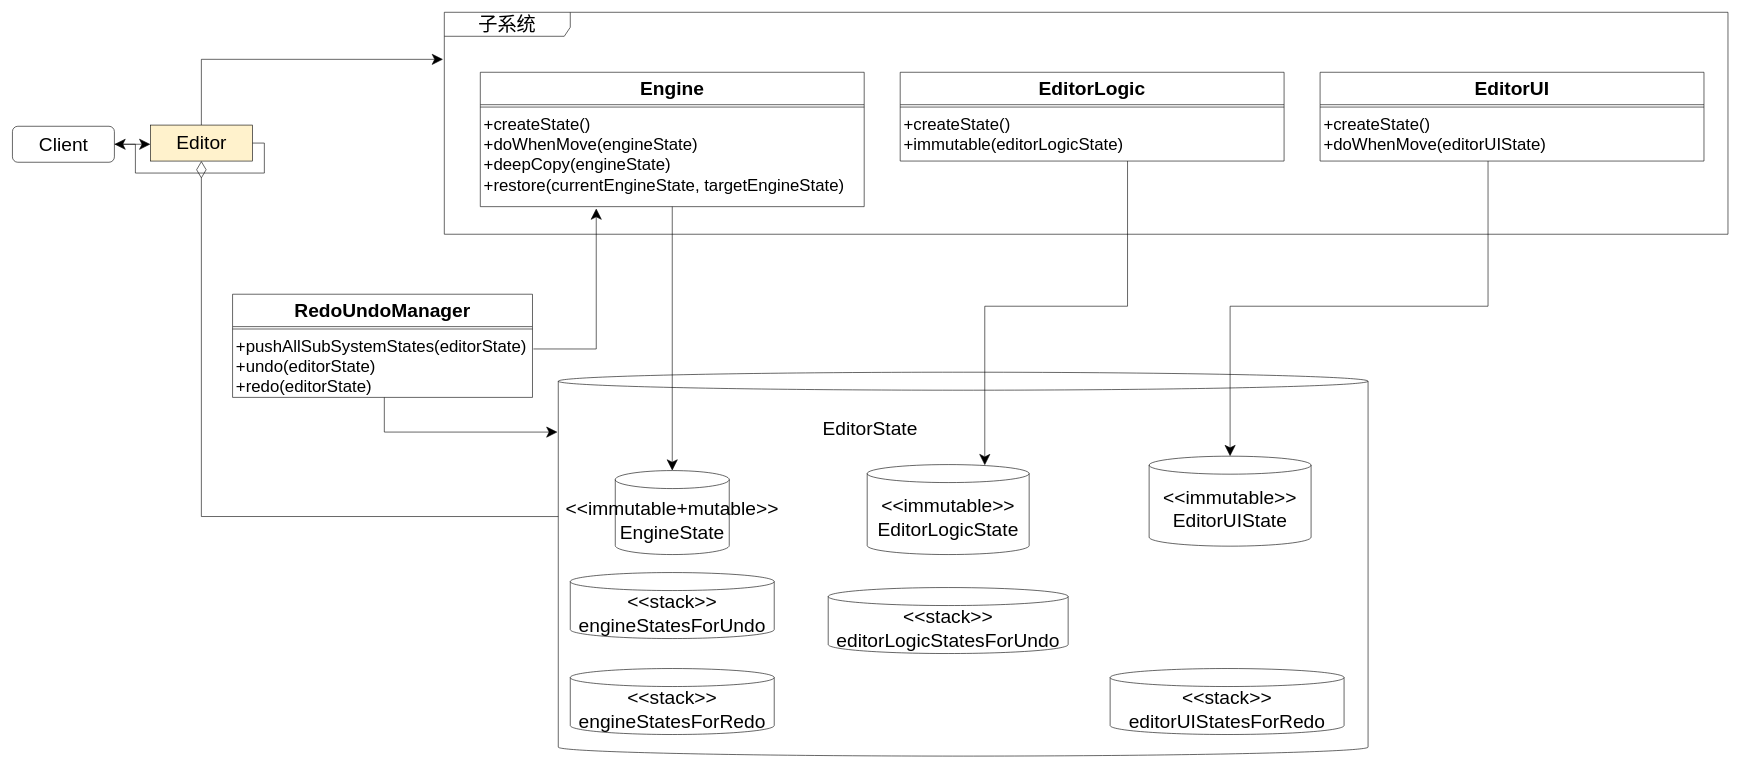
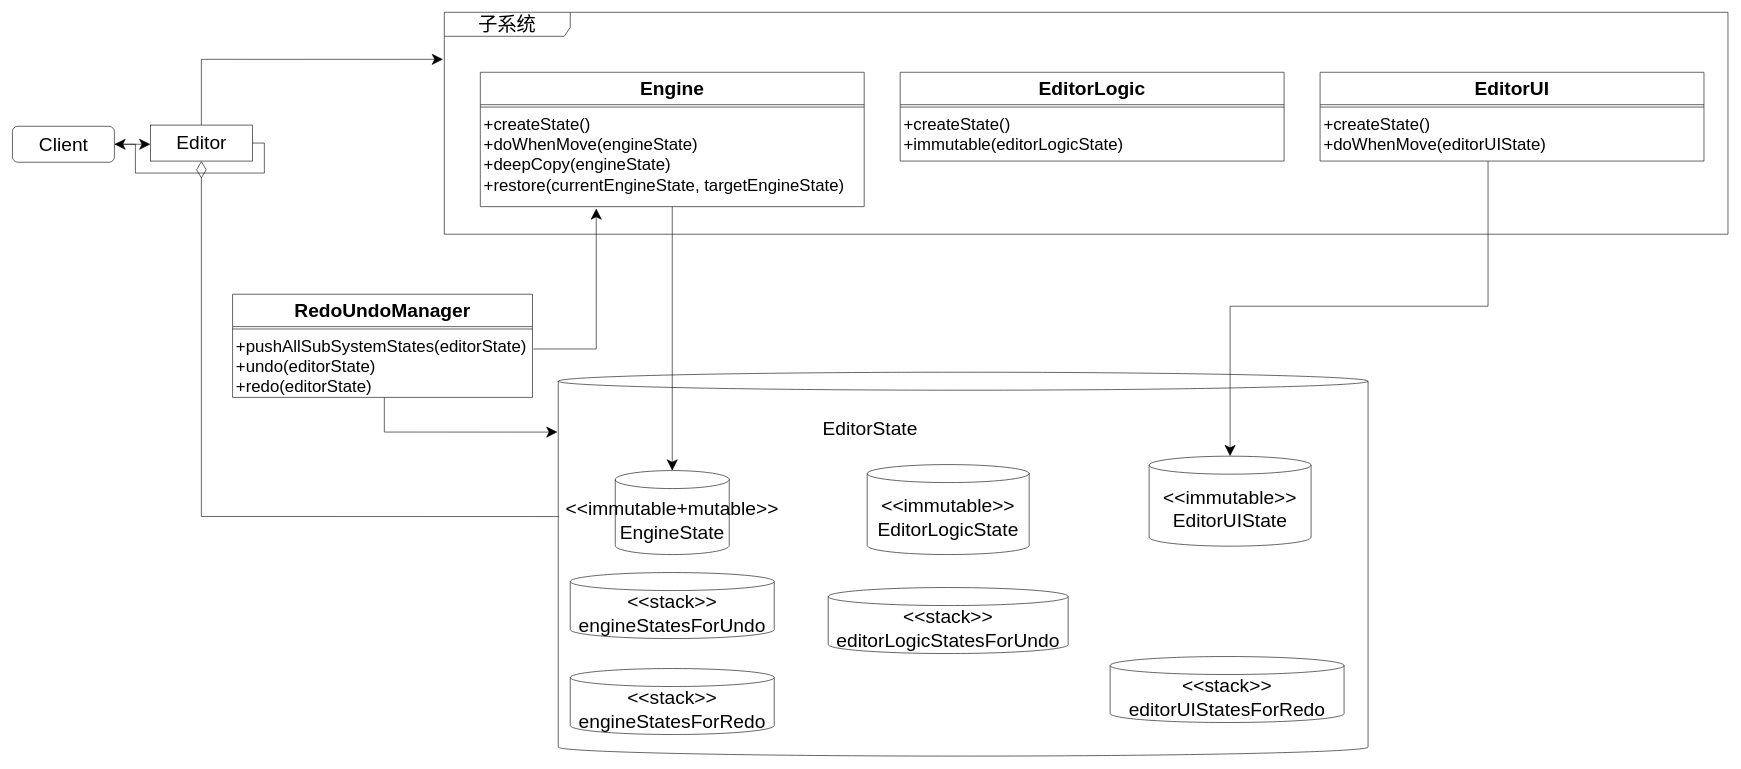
(201, 143) -> (201, 143)
(1128, 236) -> none
(1227, 702) -> (1227, 690)
